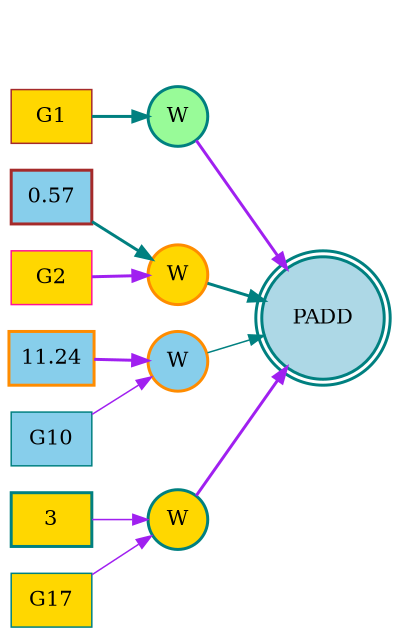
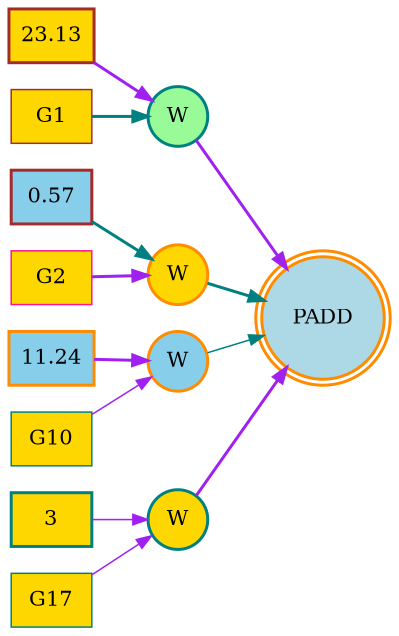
none -> (52, 36)
(323, 318) -> (323, 318)
(52, 439) -> (52, 439)
